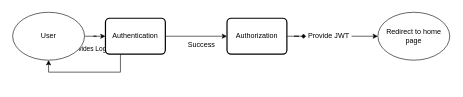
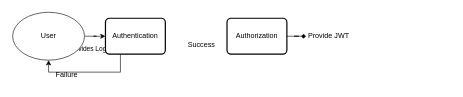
(221, 36) -> none
(372, 36) -> none
(414, 36) -> none
none -> (66, 75)
